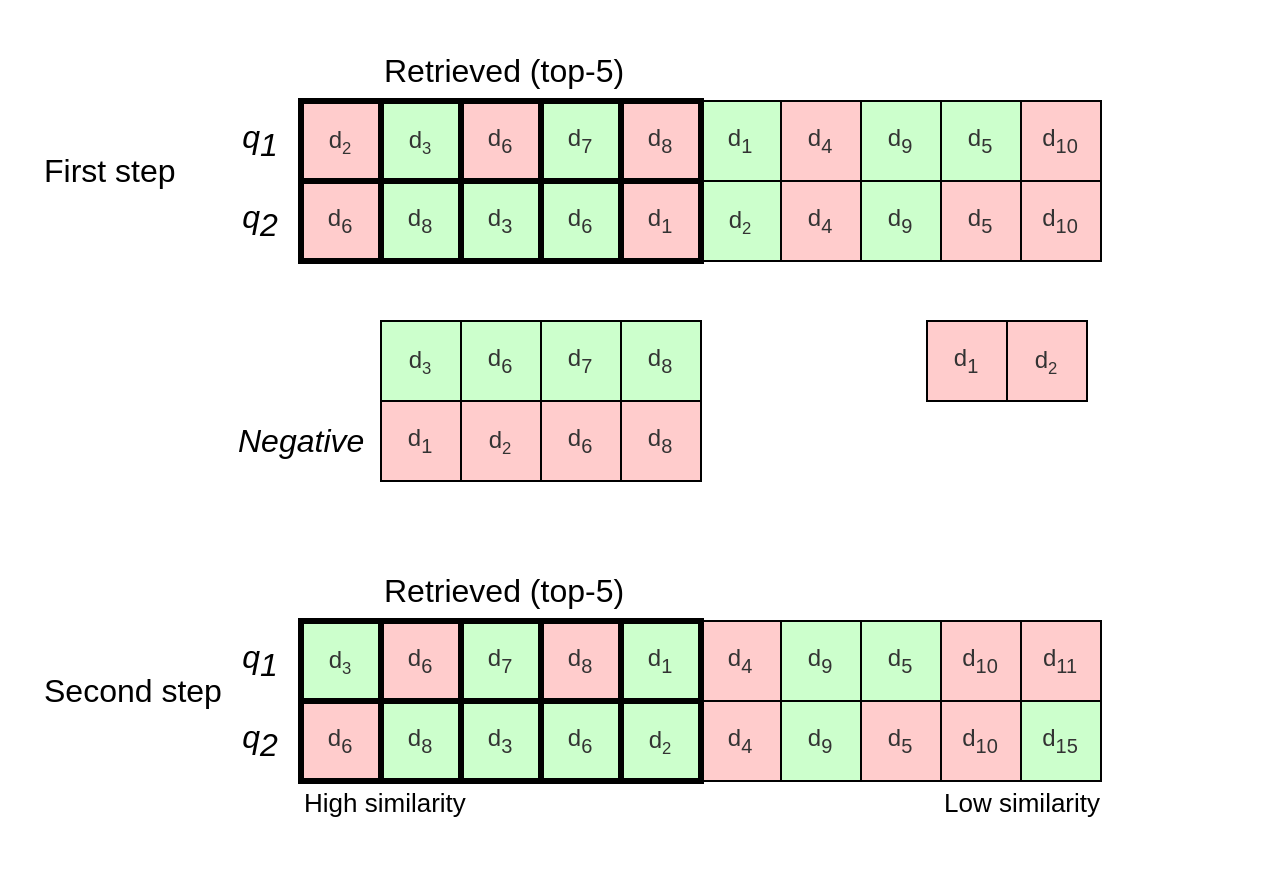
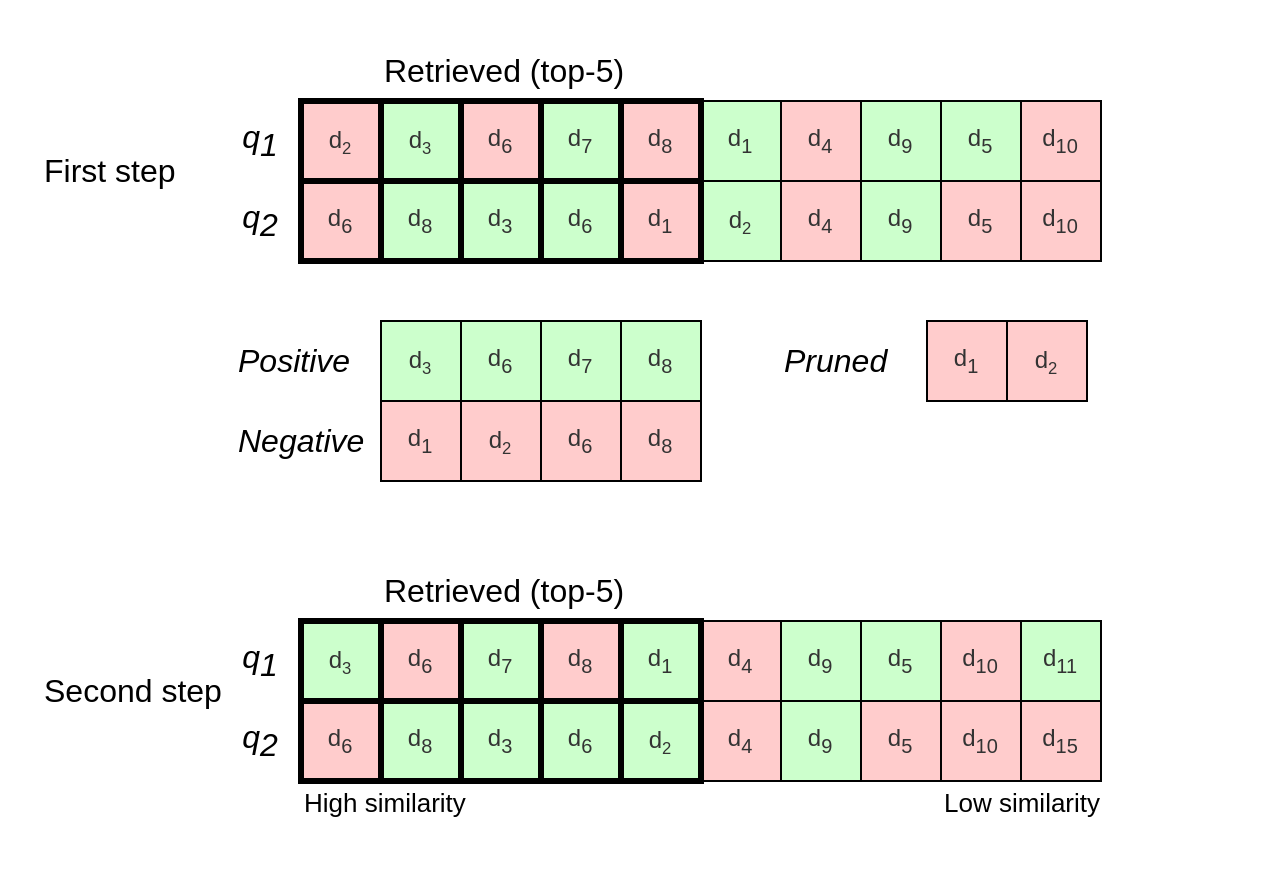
none -> (295, 361)
none -> (841, 361)
(1061, 661) -> (1061, 661)
(1061, 741) -> (1061, 741)
